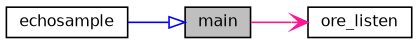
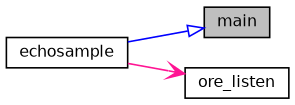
(271, 22) -> (148, 67)
